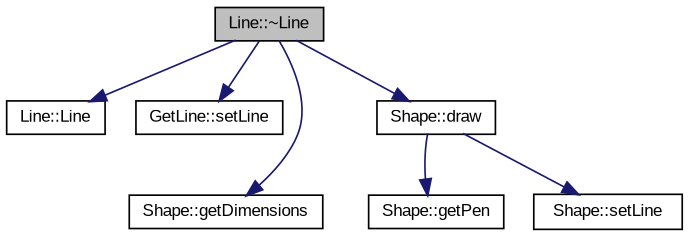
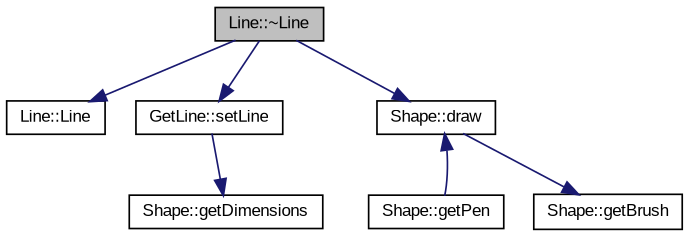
(301, 117) -> (216, 156)
(425, 156) -> (447, 173)
(608, 212) -> (608, 212)
